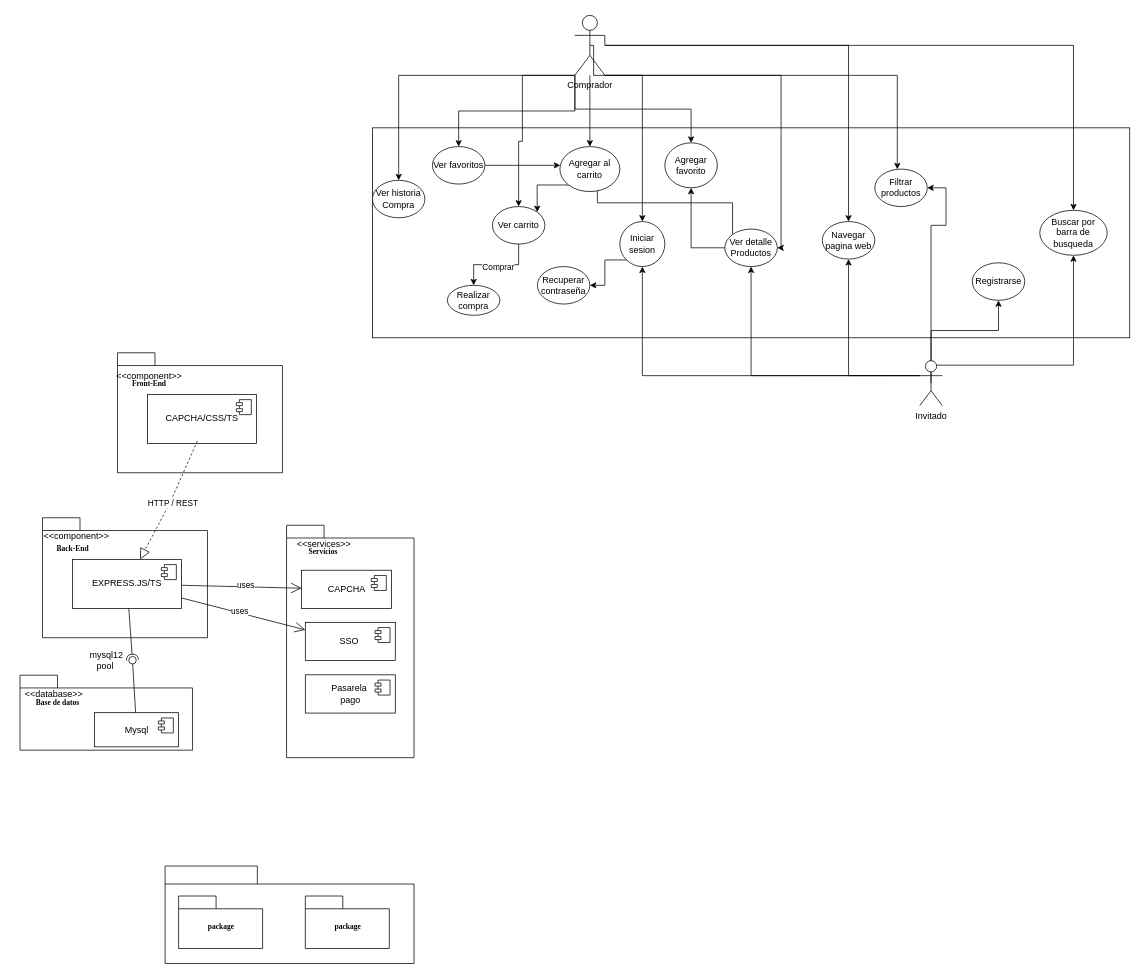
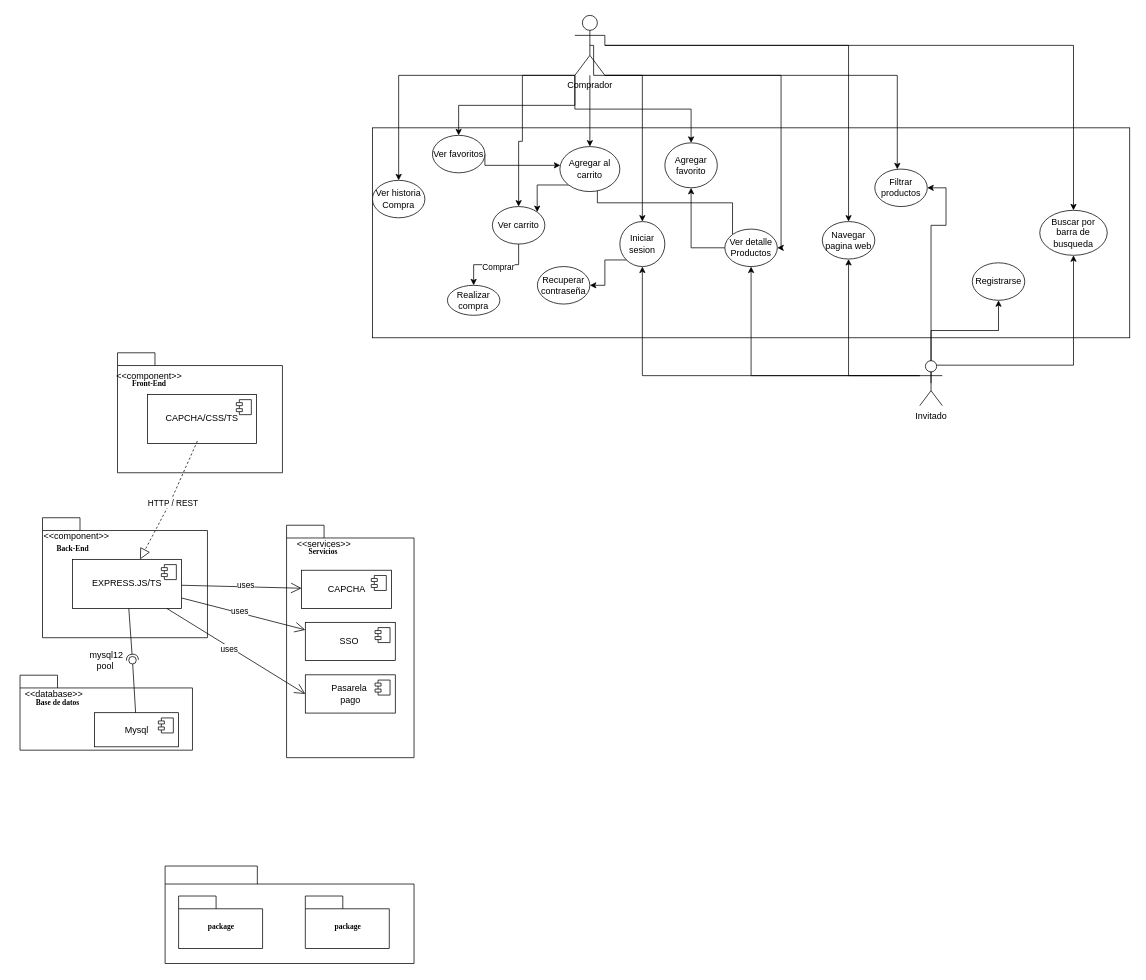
(459, 165) -> (459, 154)
none -> (235, 651)
